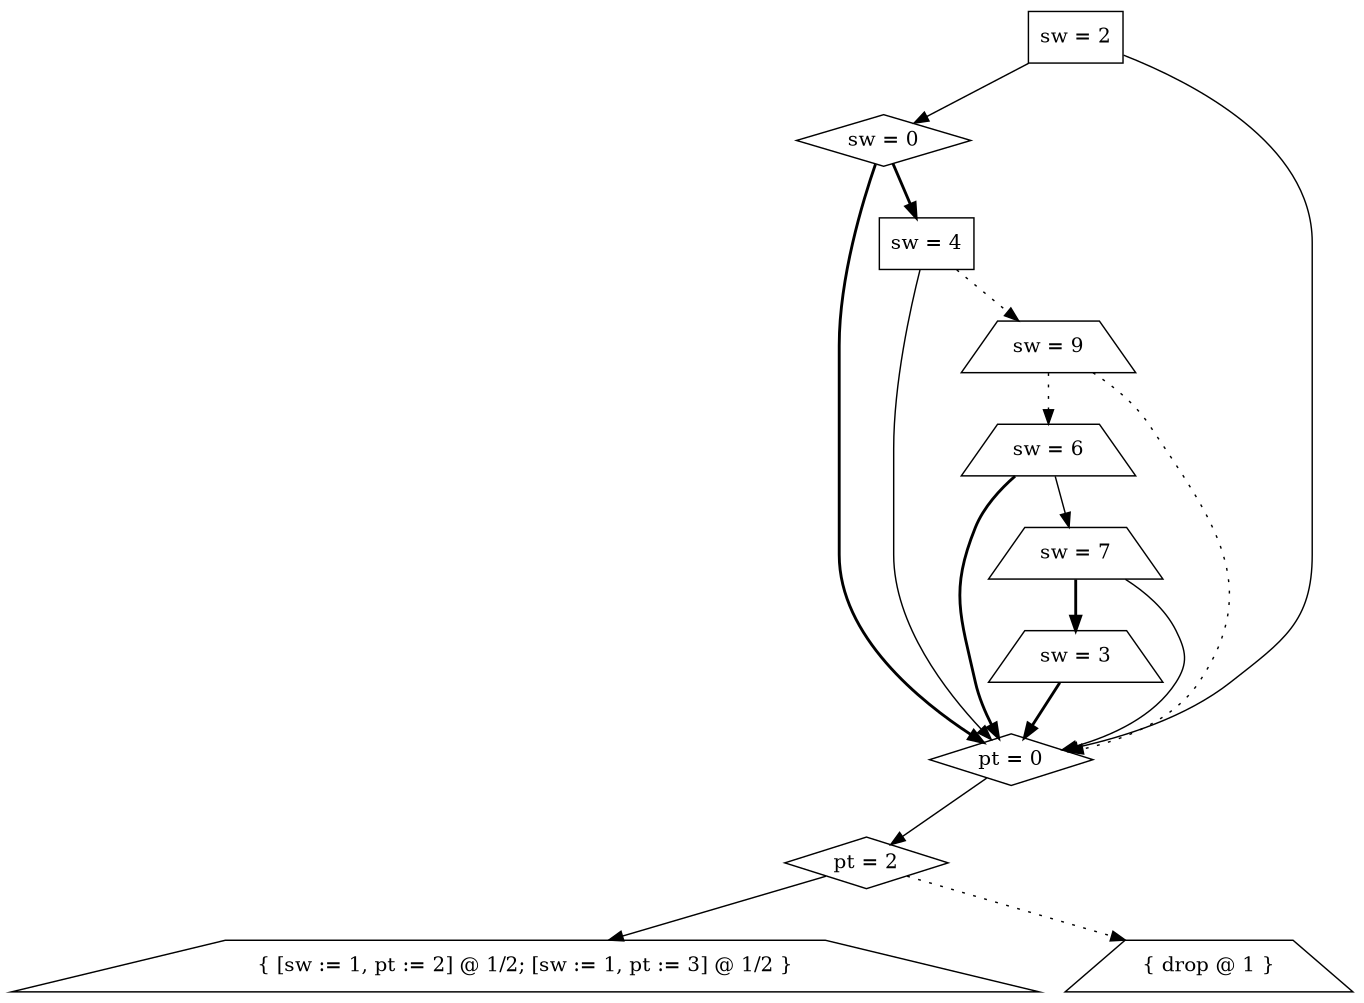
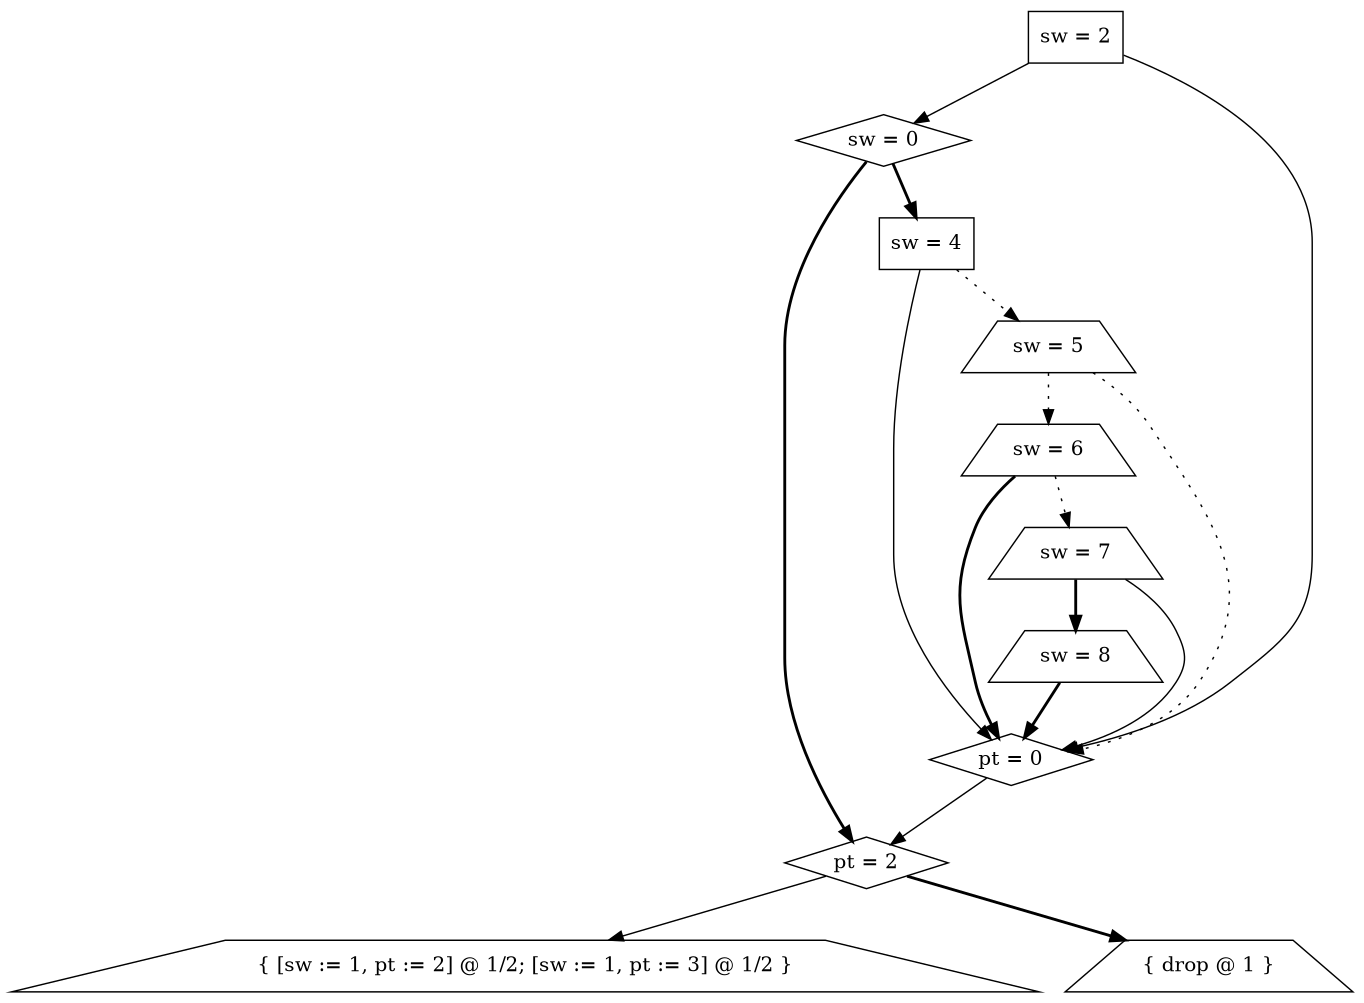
(1048, 347) -> (1048, 347)
(839, 473) -> (785, 491)
(1060, 495) -> (1060, 495)
(1076, 656) -> (1076, 656)
(1009, 906) -> (1009, 906)
